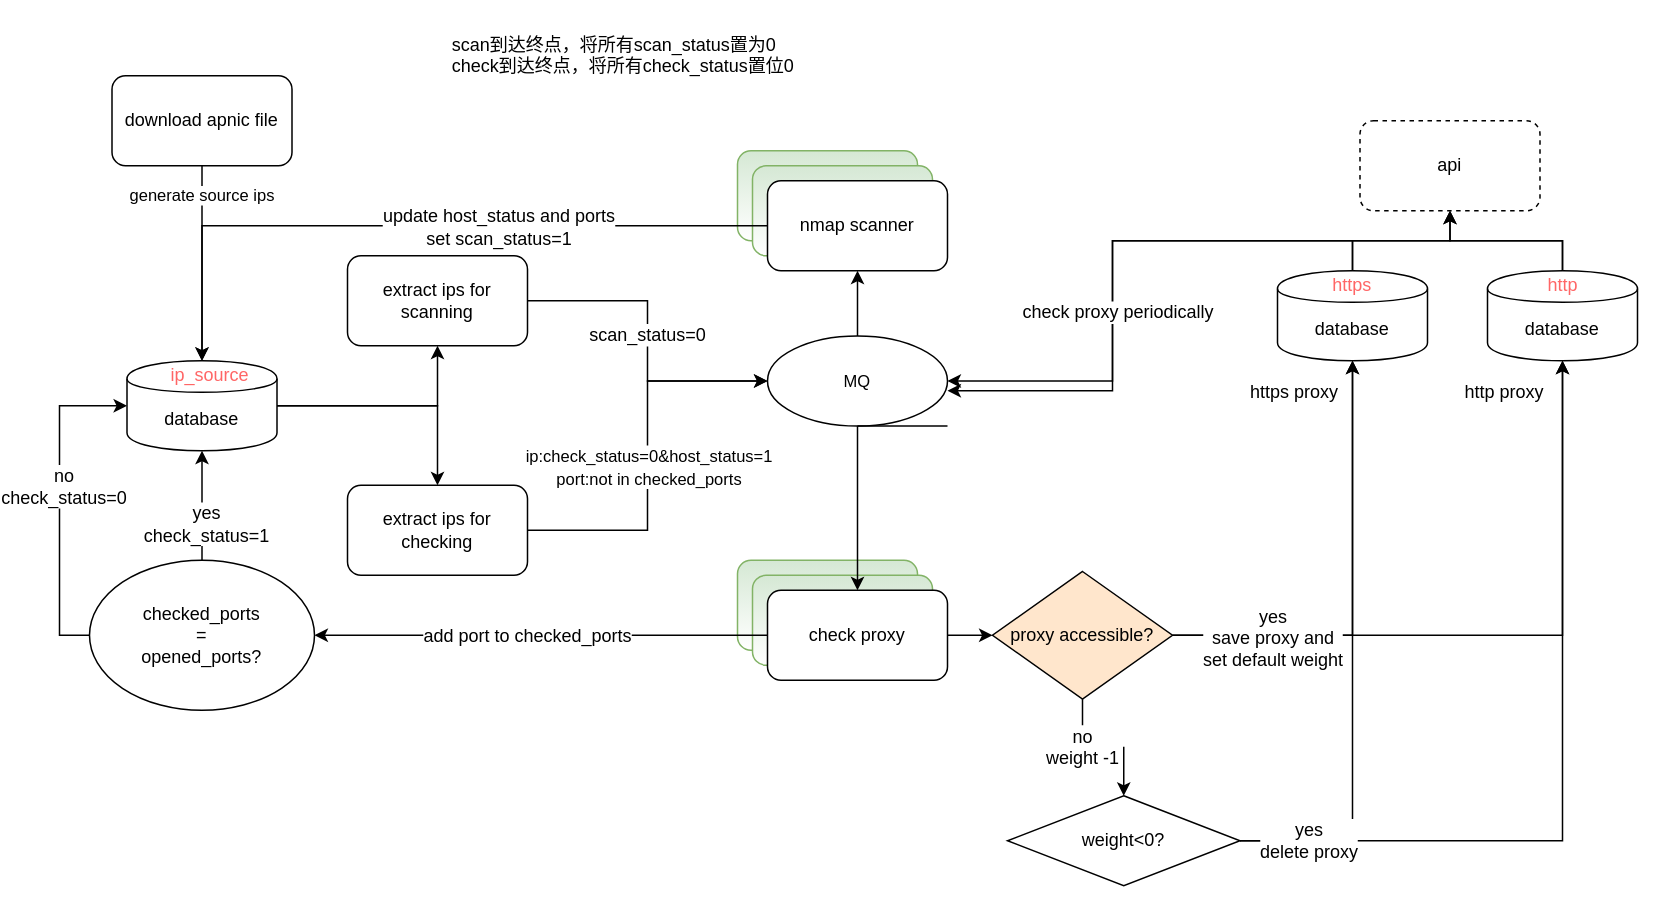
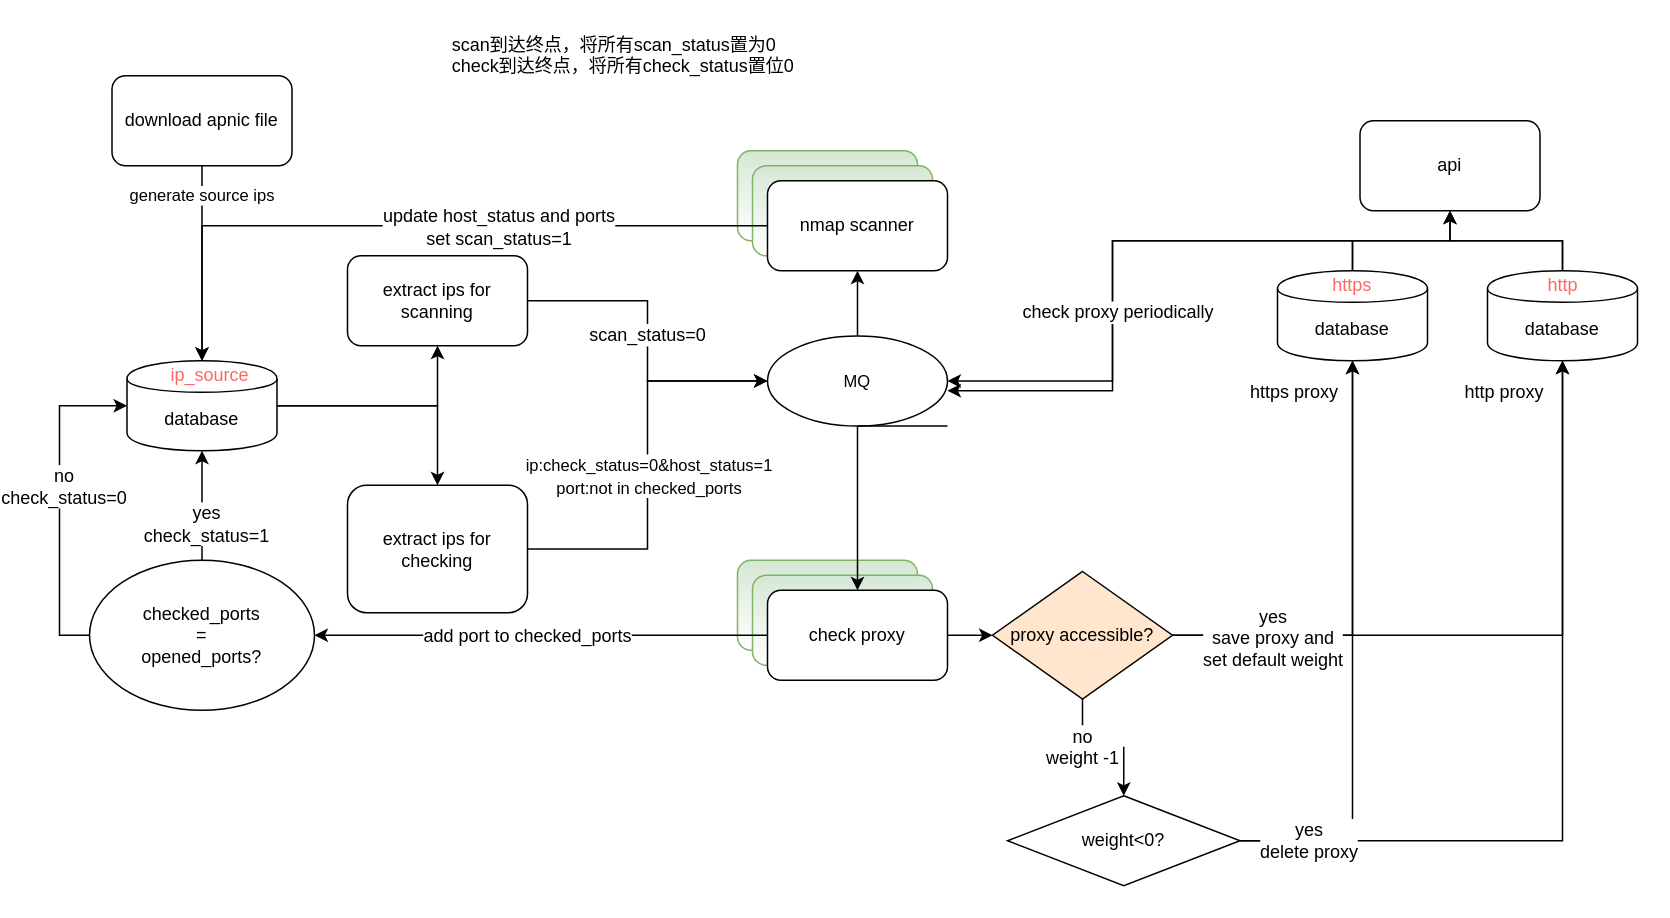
(1450, 166) -> (1450, 166)
(437, 530) -> (437, 549)
